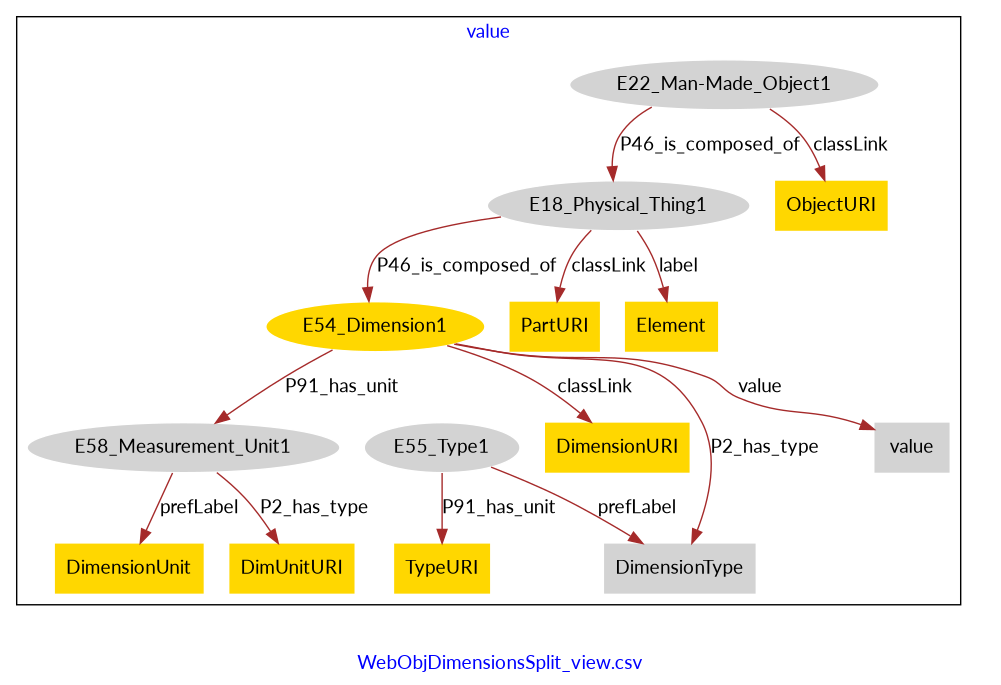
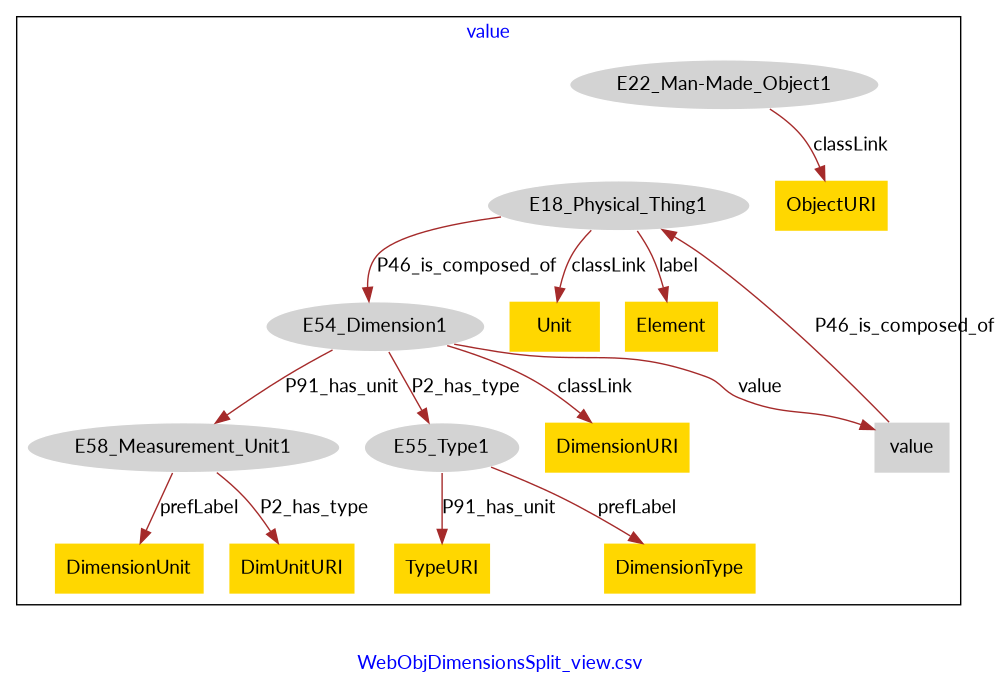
(623, 131) -> (787, 324)
(375, 327) -> (375, 327)
(555, 327) -> (555, 327)
(654, 372) -> (405, 381)
(680, 569) -> (680, 569)
